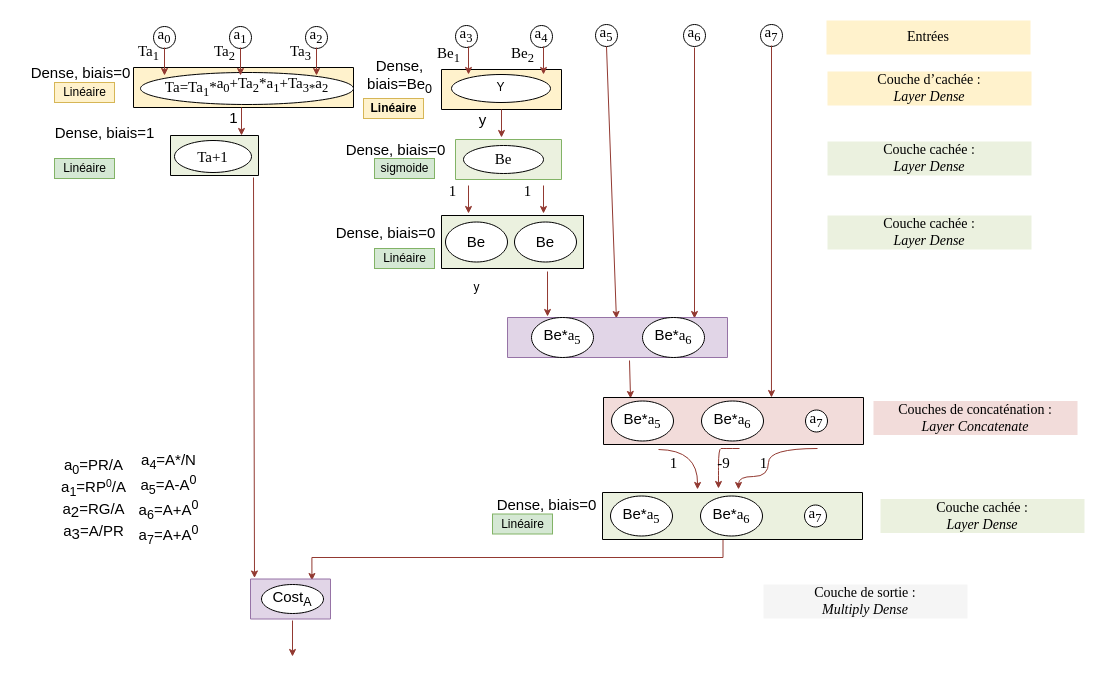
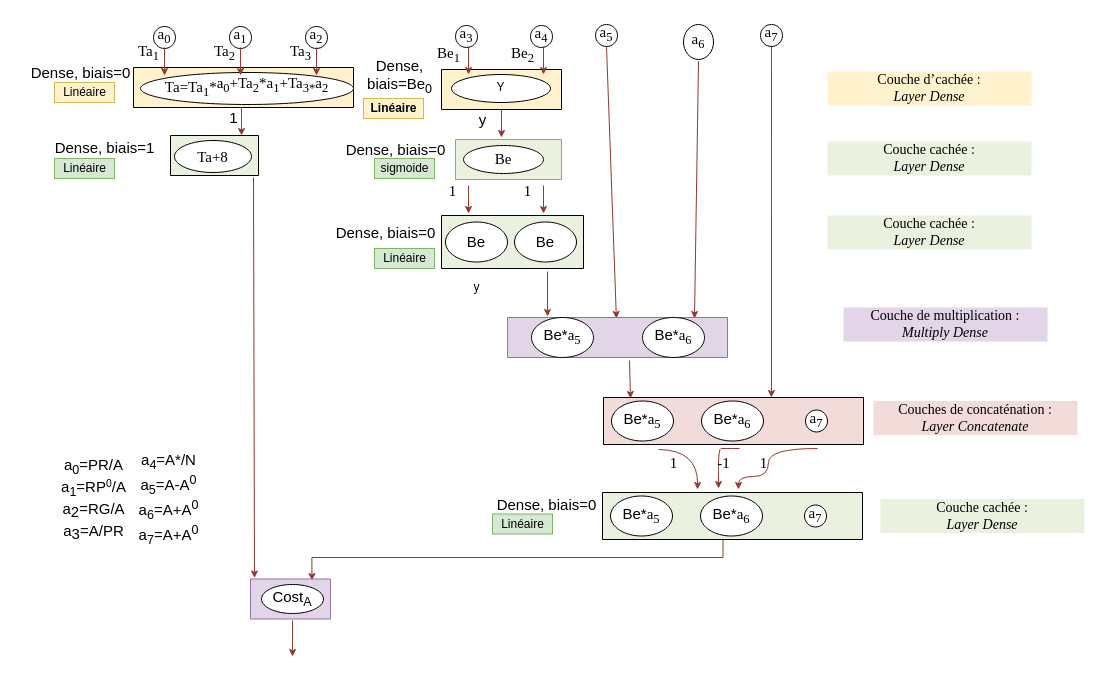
(695, 36) -> (699, 42)
(929, 38) -> none
(105, 133) -> (105, 148)
(213, 156) -> (213, 156)
none -> (946, 325)
(724, 463) -> (724, 463)
(866, 602) -> none
